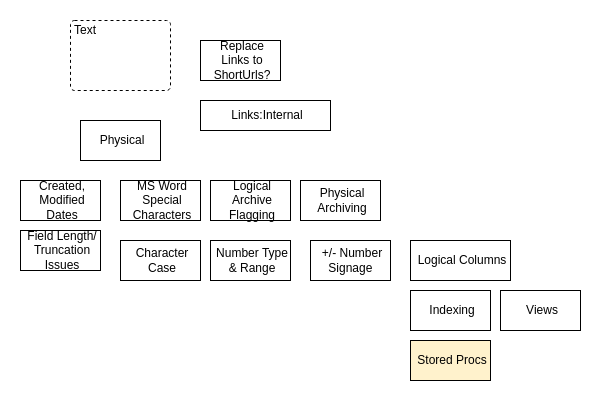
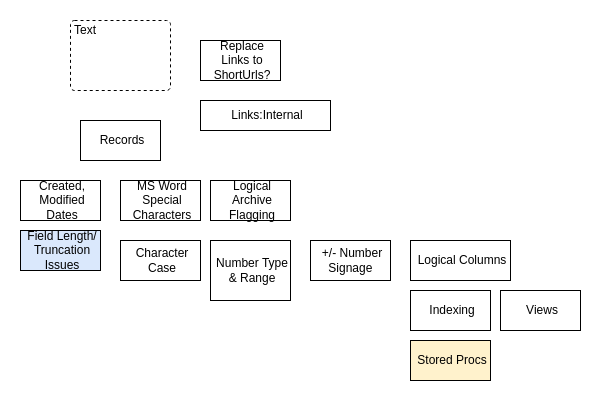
(123, 141) -> (123, 141)
(341, 201) -> none
(61, 251) -> (61, 251)
(251, 261) -> (251, 271)
